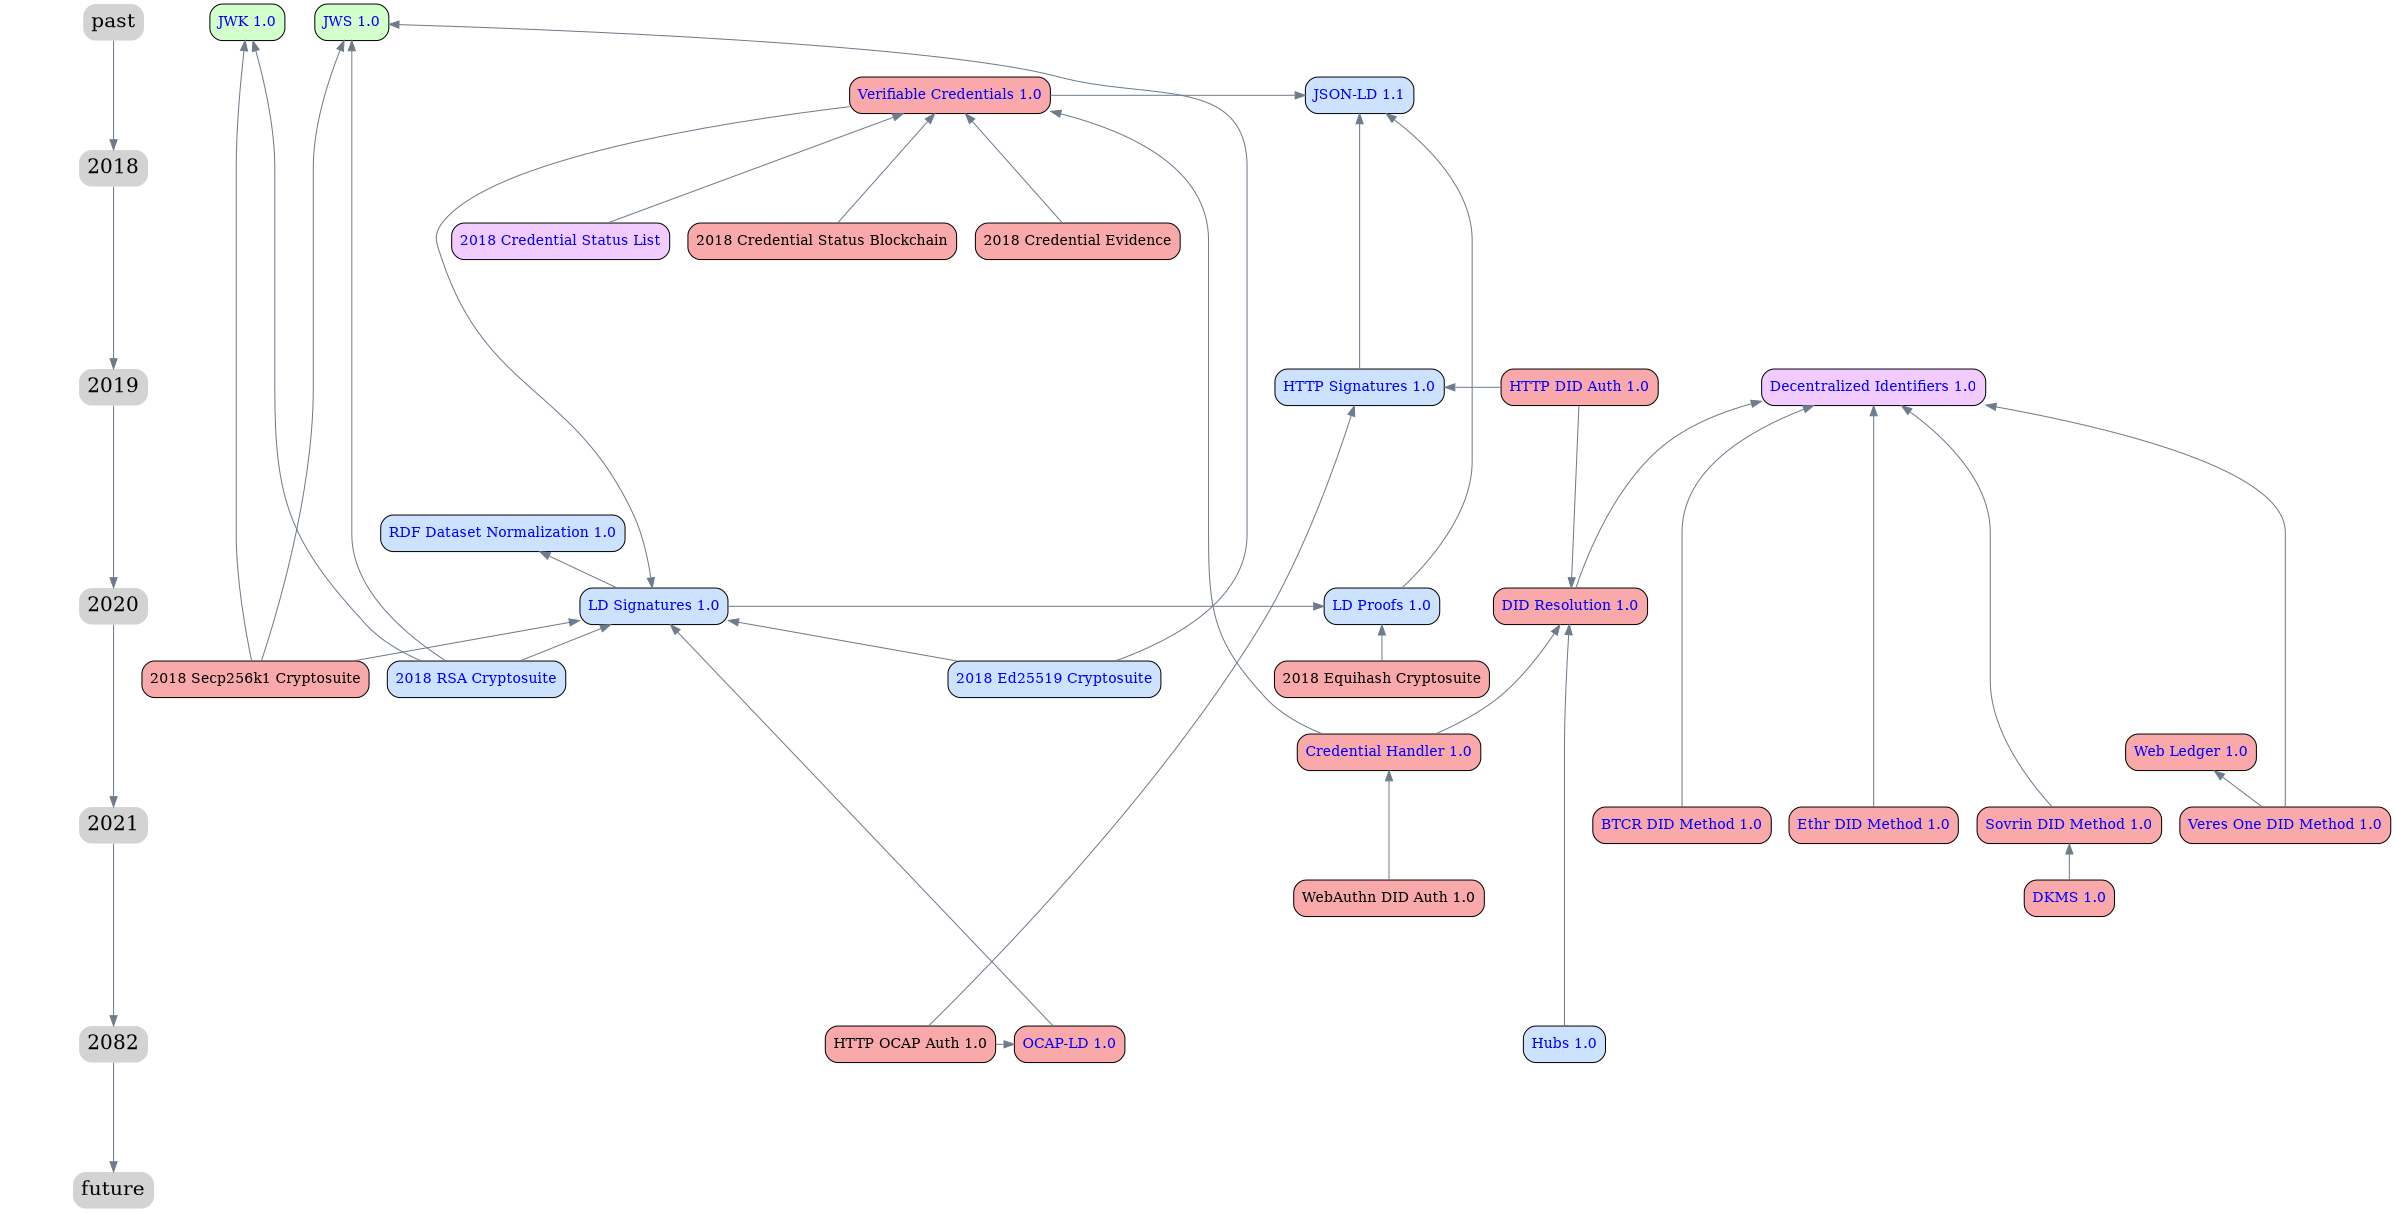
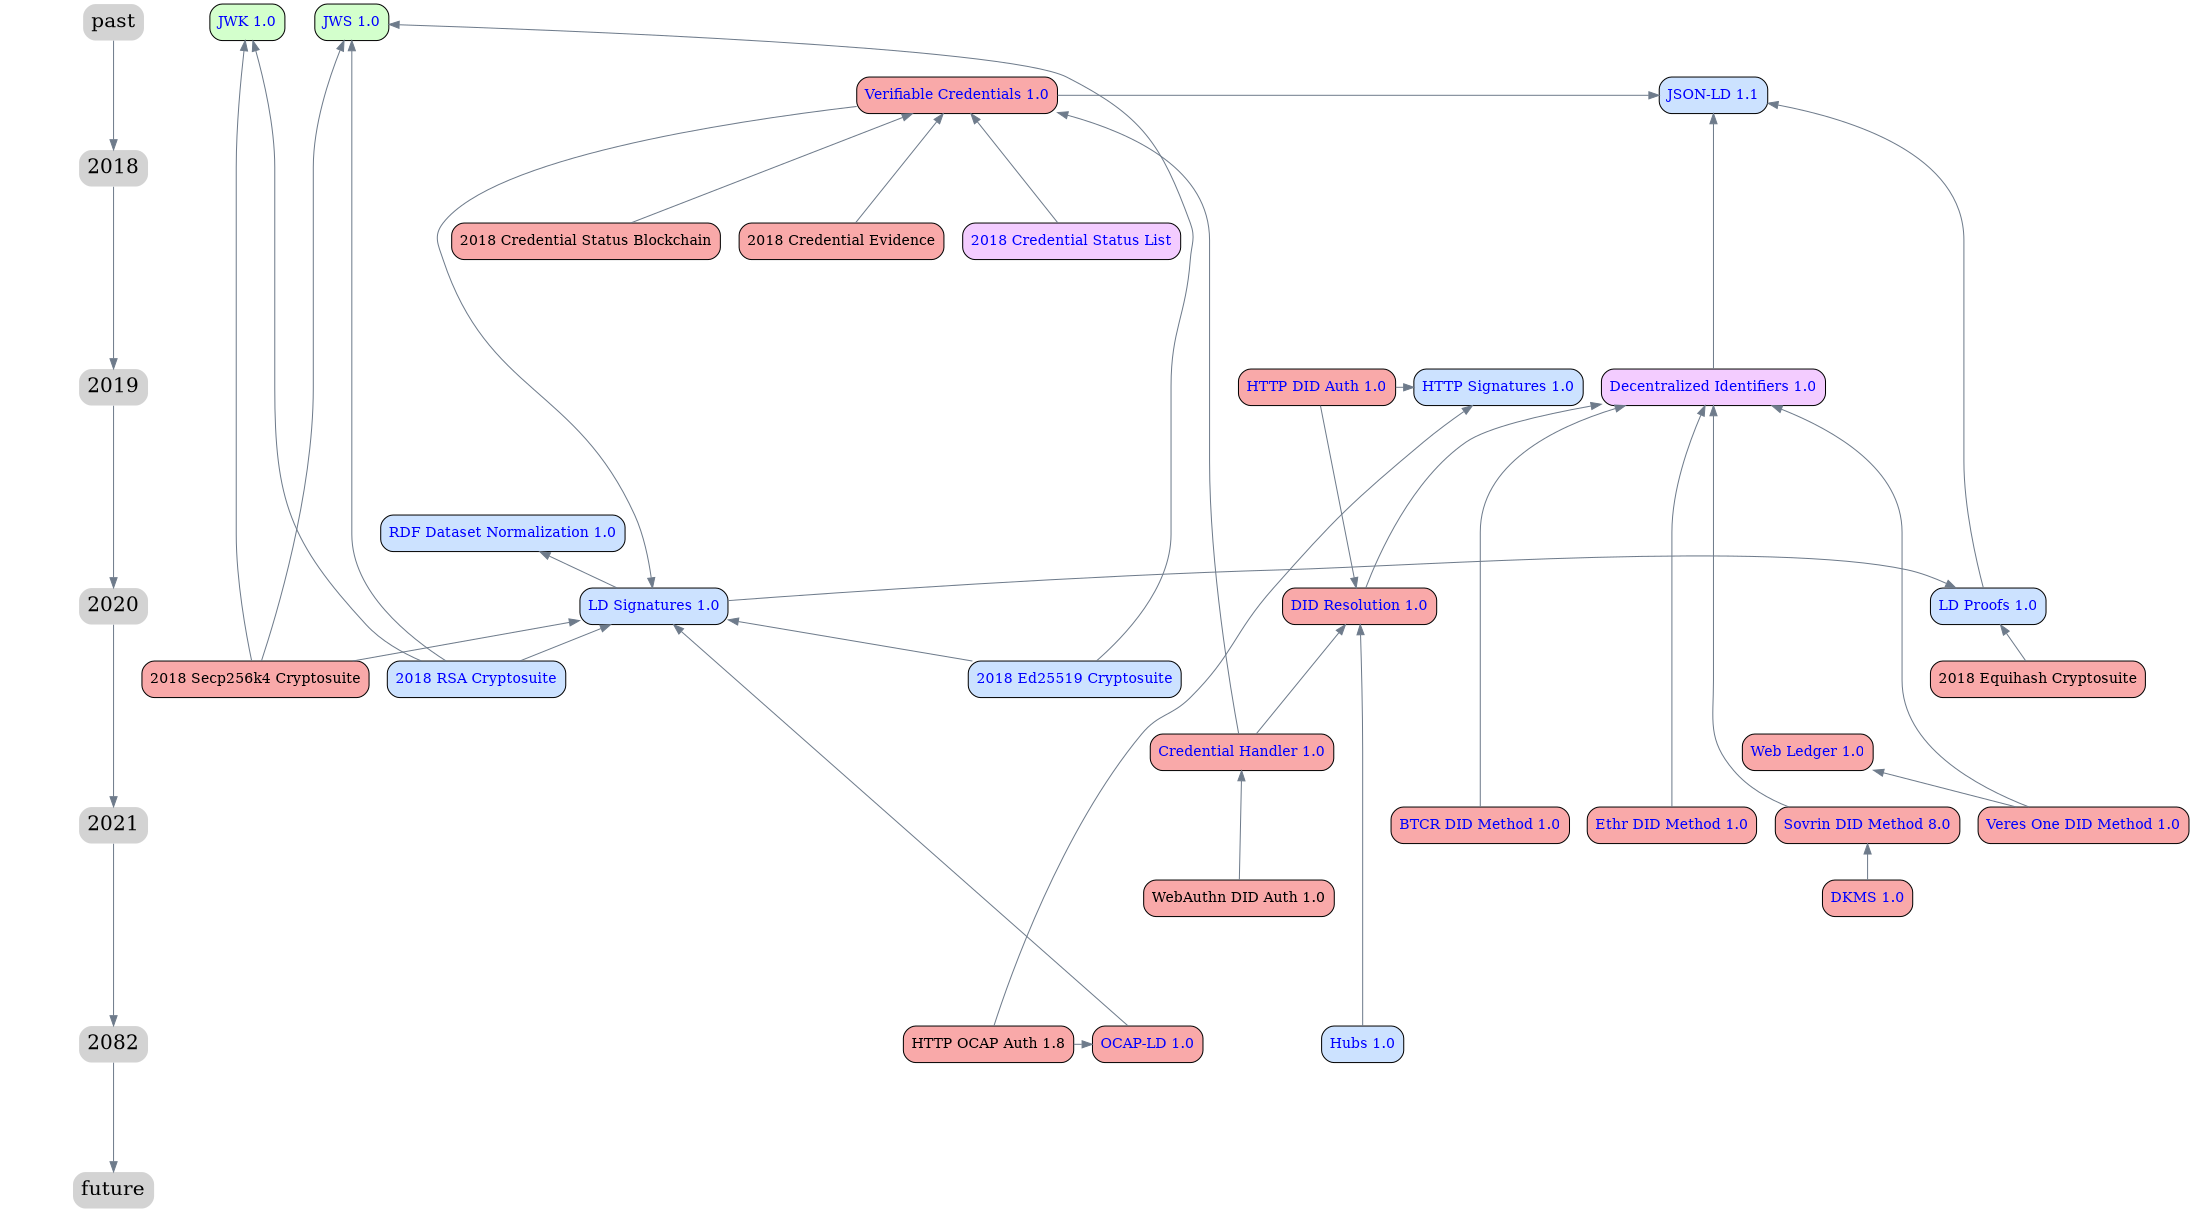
(1360, 246) -> (1713, 246)
(256, 679) -> (256, 679)
(2069, 825) -> (1868, 825)
(910, 1044) -> (989, 1044)
